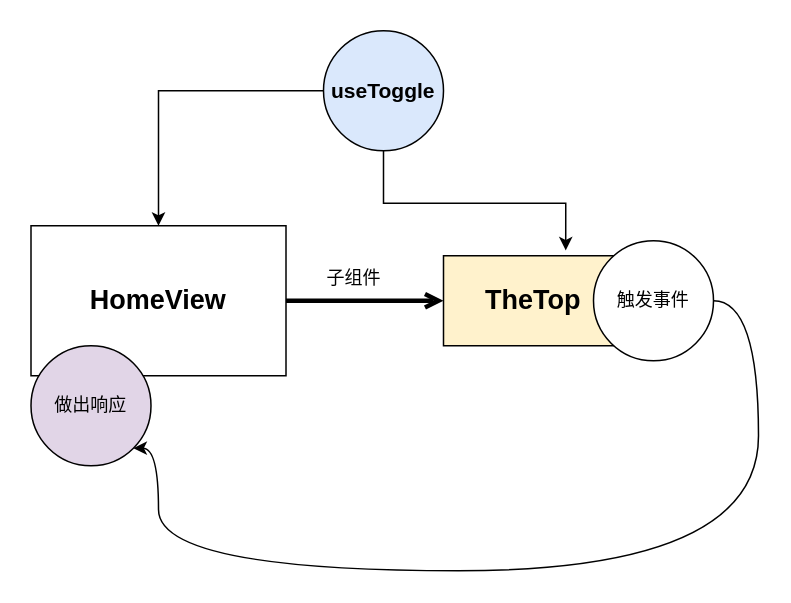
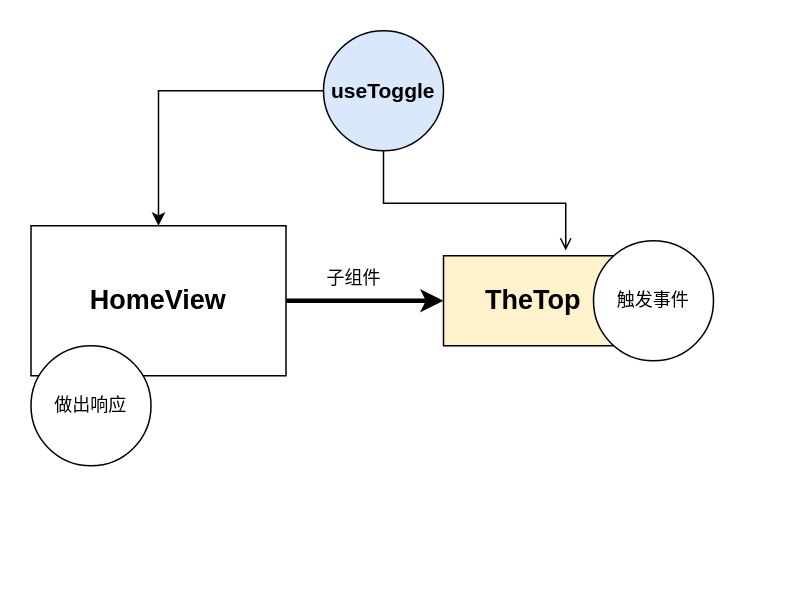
(565, 239) -> (565, 241)
(425, 301) -> (425, 301)
(91, 406) -> (91, 406)
(523, 569) -> none
